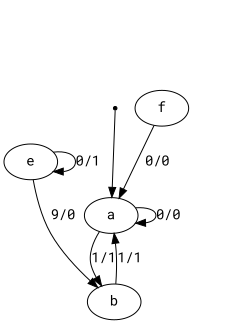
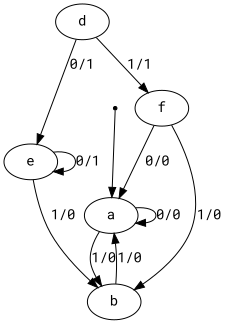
none -> (82, 22)
none -> (195, 212)
(63, 215) -> (63, 215)
(104, 259) -> (104, 259)
(130, 259) -> (130, 259)
